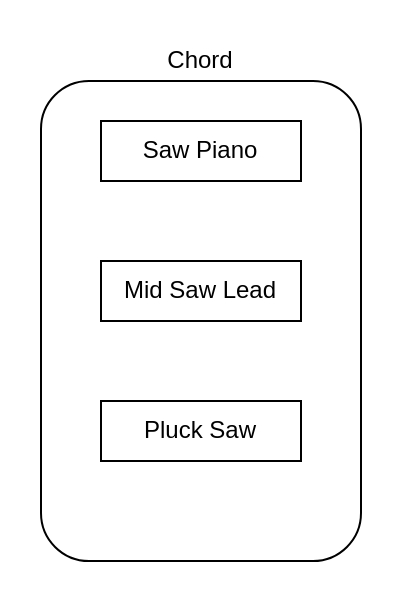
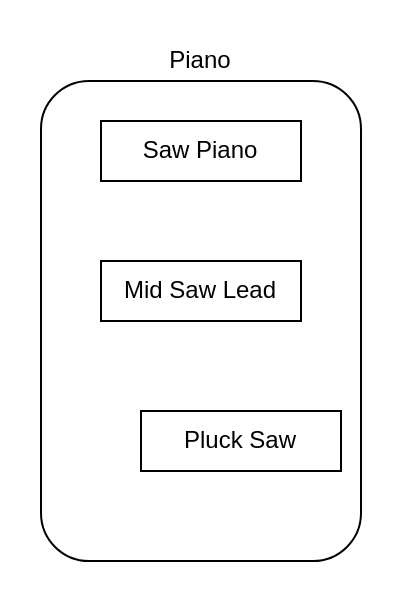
(201, 61) -> (201, 61)
(201, 431) -> (241, 441)
